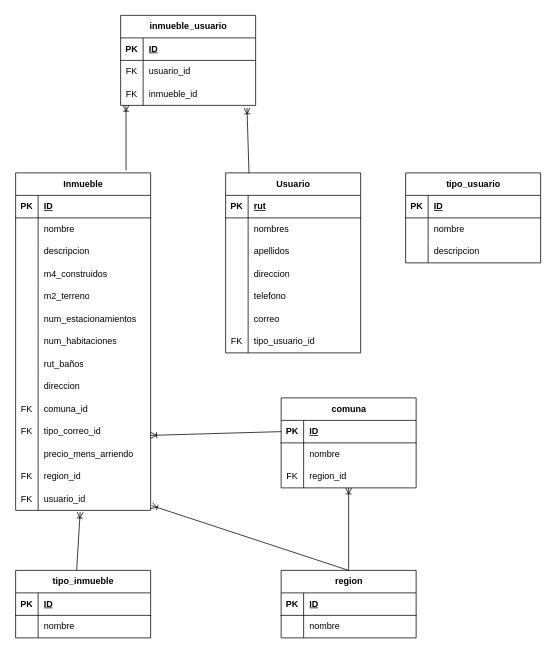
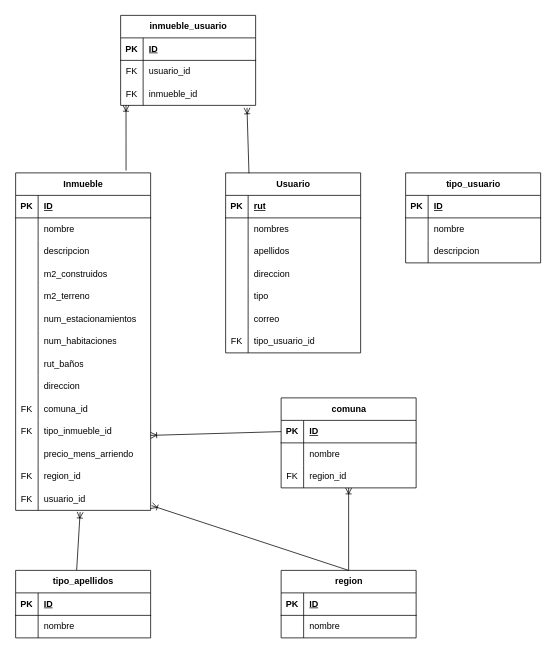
(78, 274) -> (78, 274)
(273, 297) -> (263, 297)
(77, 432) -> (80, 432)
(83, 582) -> (83, 582)
